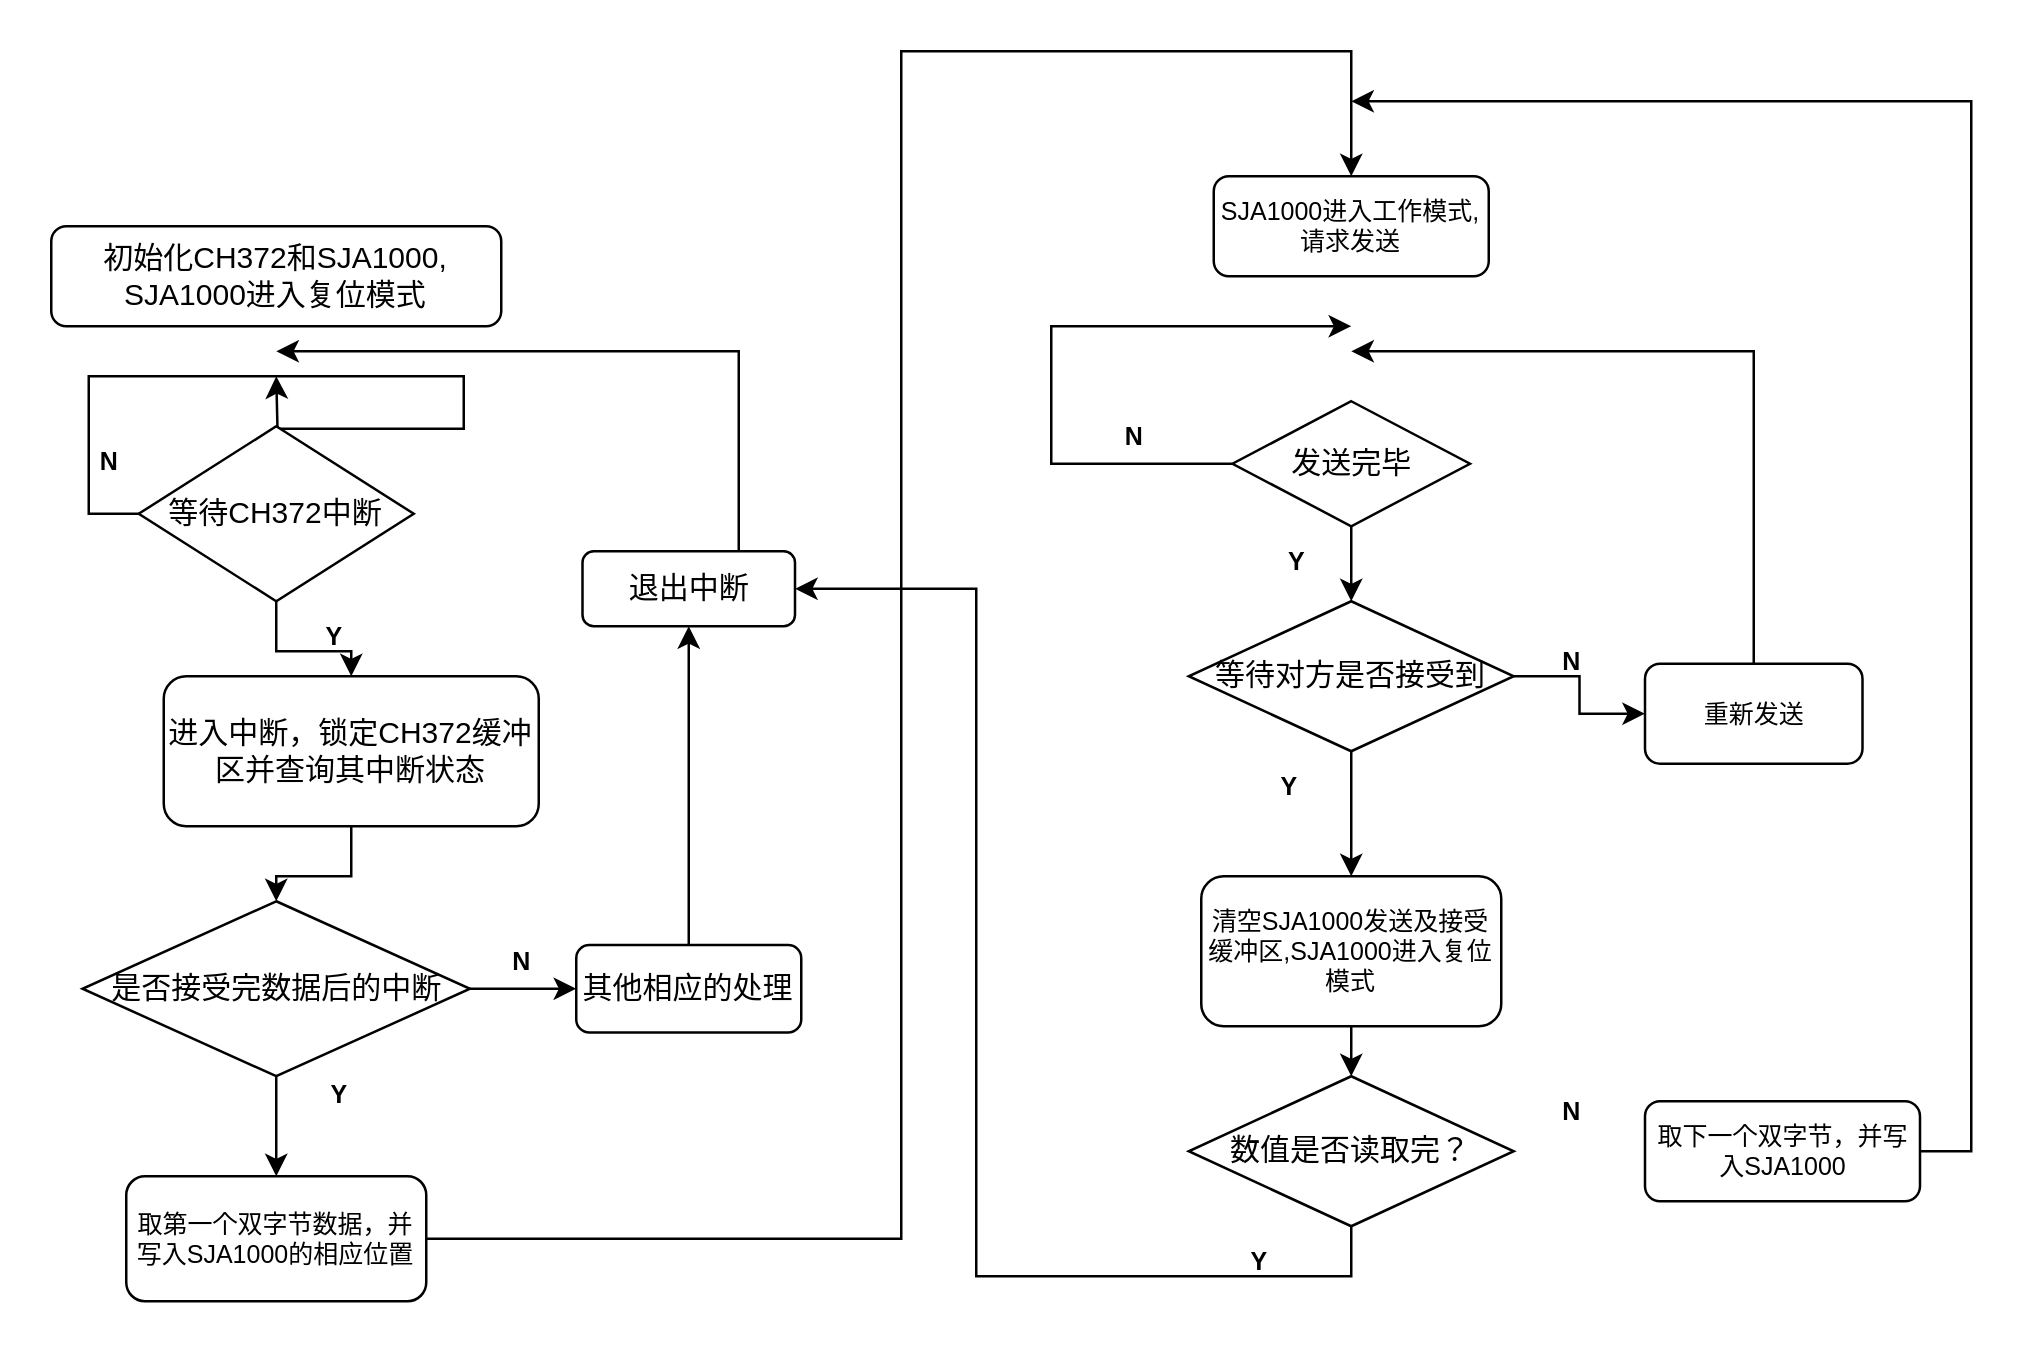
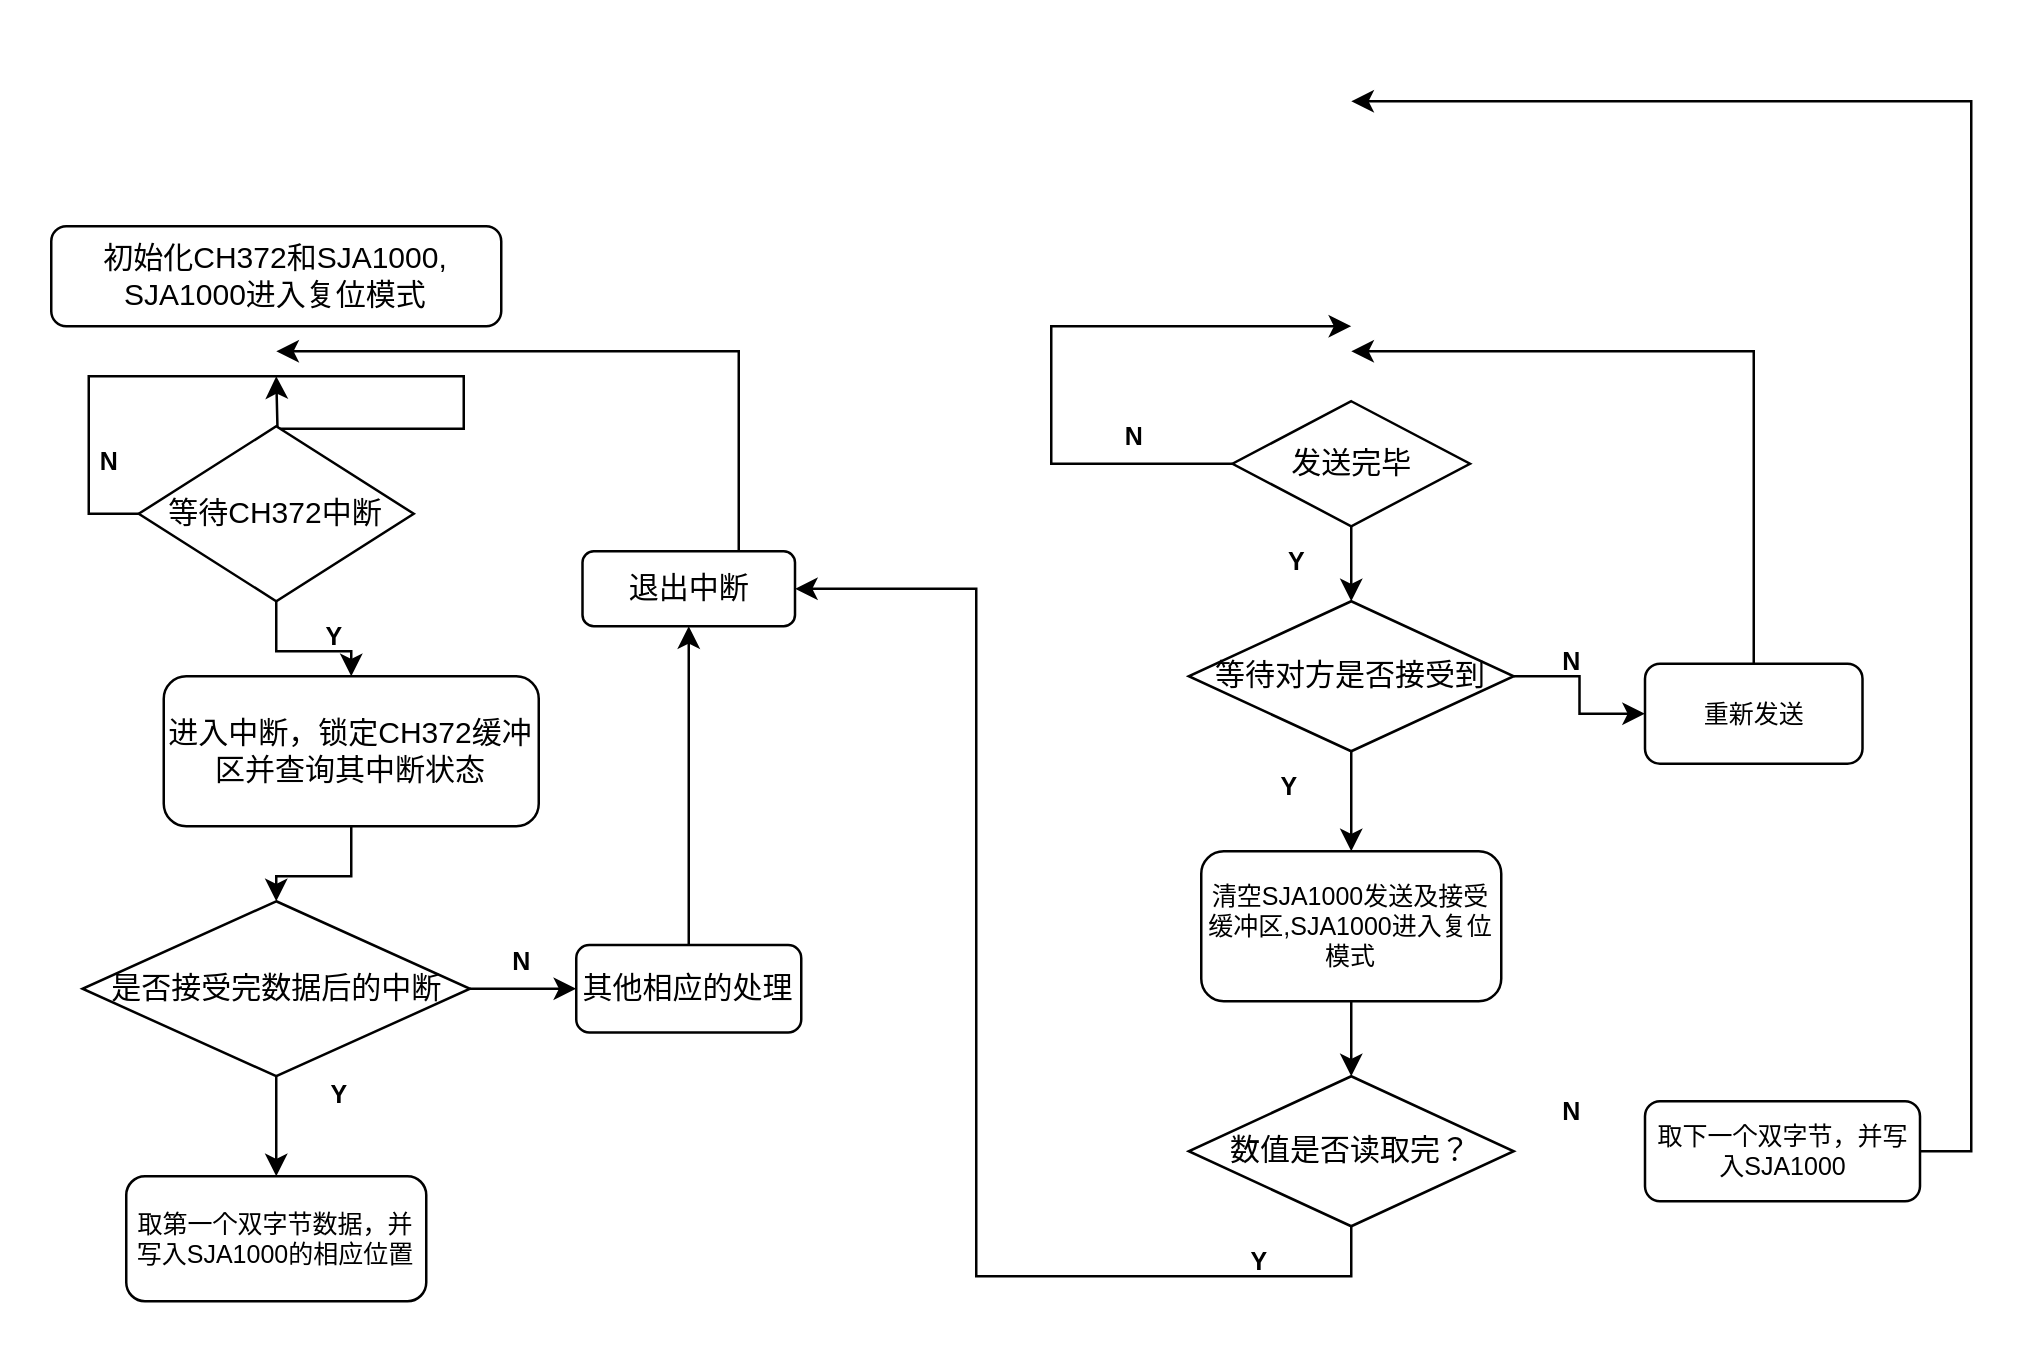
(1351, 226) -> none
(1351, 951) -> (1351, 926)
(901, 1154) -> none
